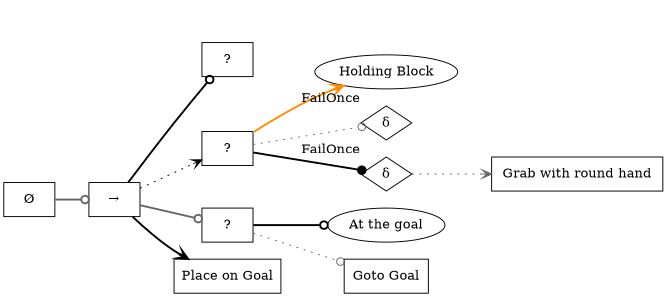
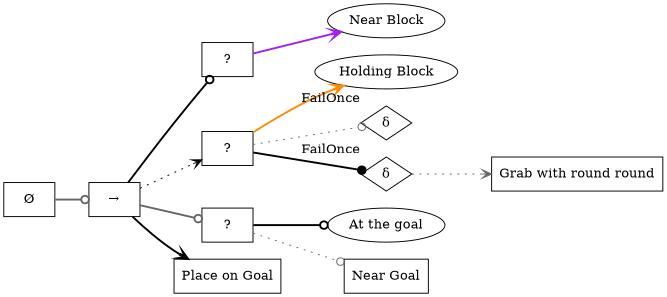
none -> (386, 21)
(577, 174) -> (577, 174)
(386, 276) -> (386, 276)
